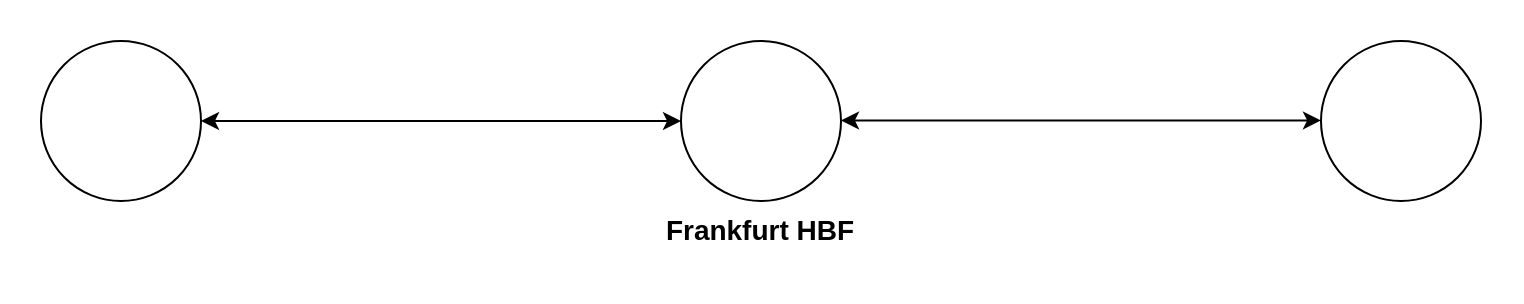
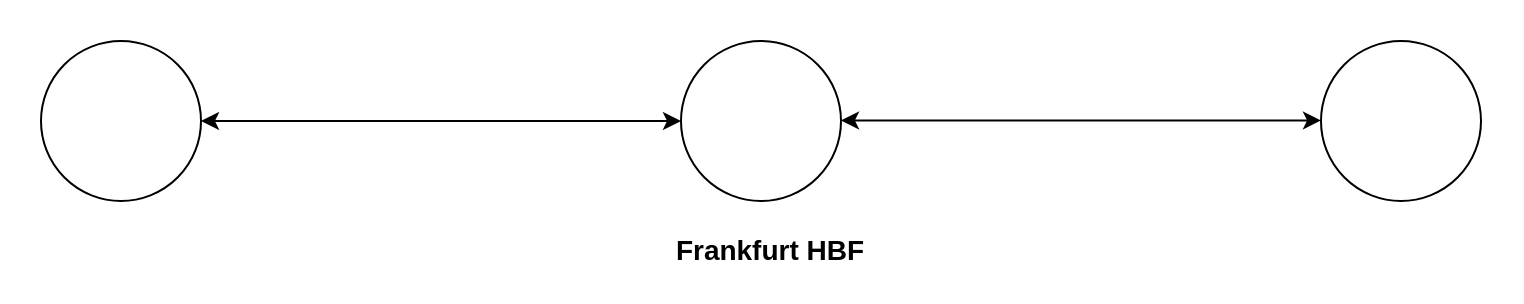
(761, 231) -> (771, 251)
